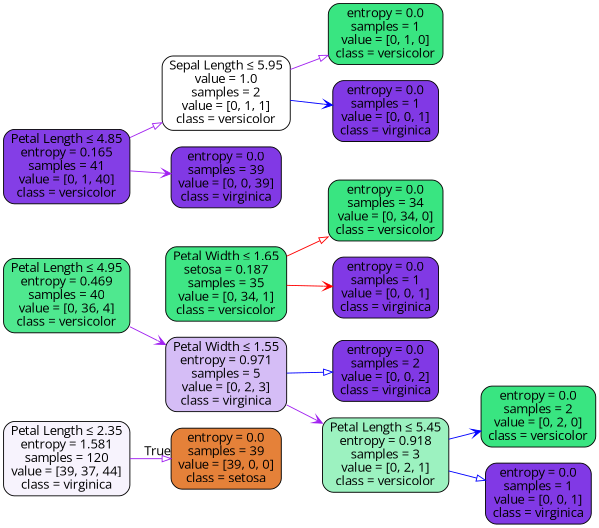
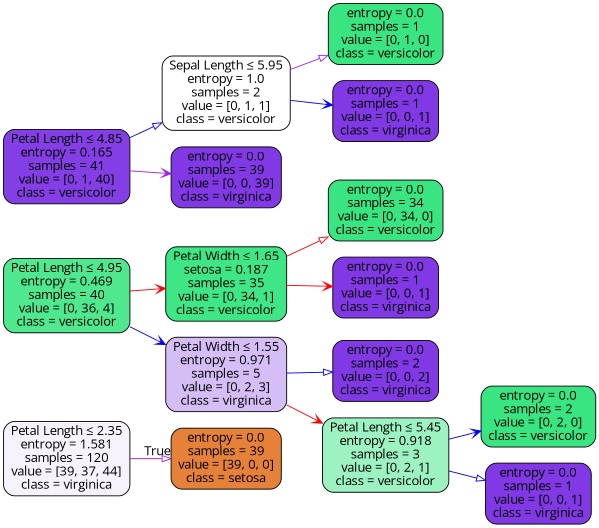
(226, 79) -> (226, 79)
(142, 132) -> (142, 132)
none -> (143, 290)
(144, 334) -> (144, 334)
(301, 412) -> (301, 412)
